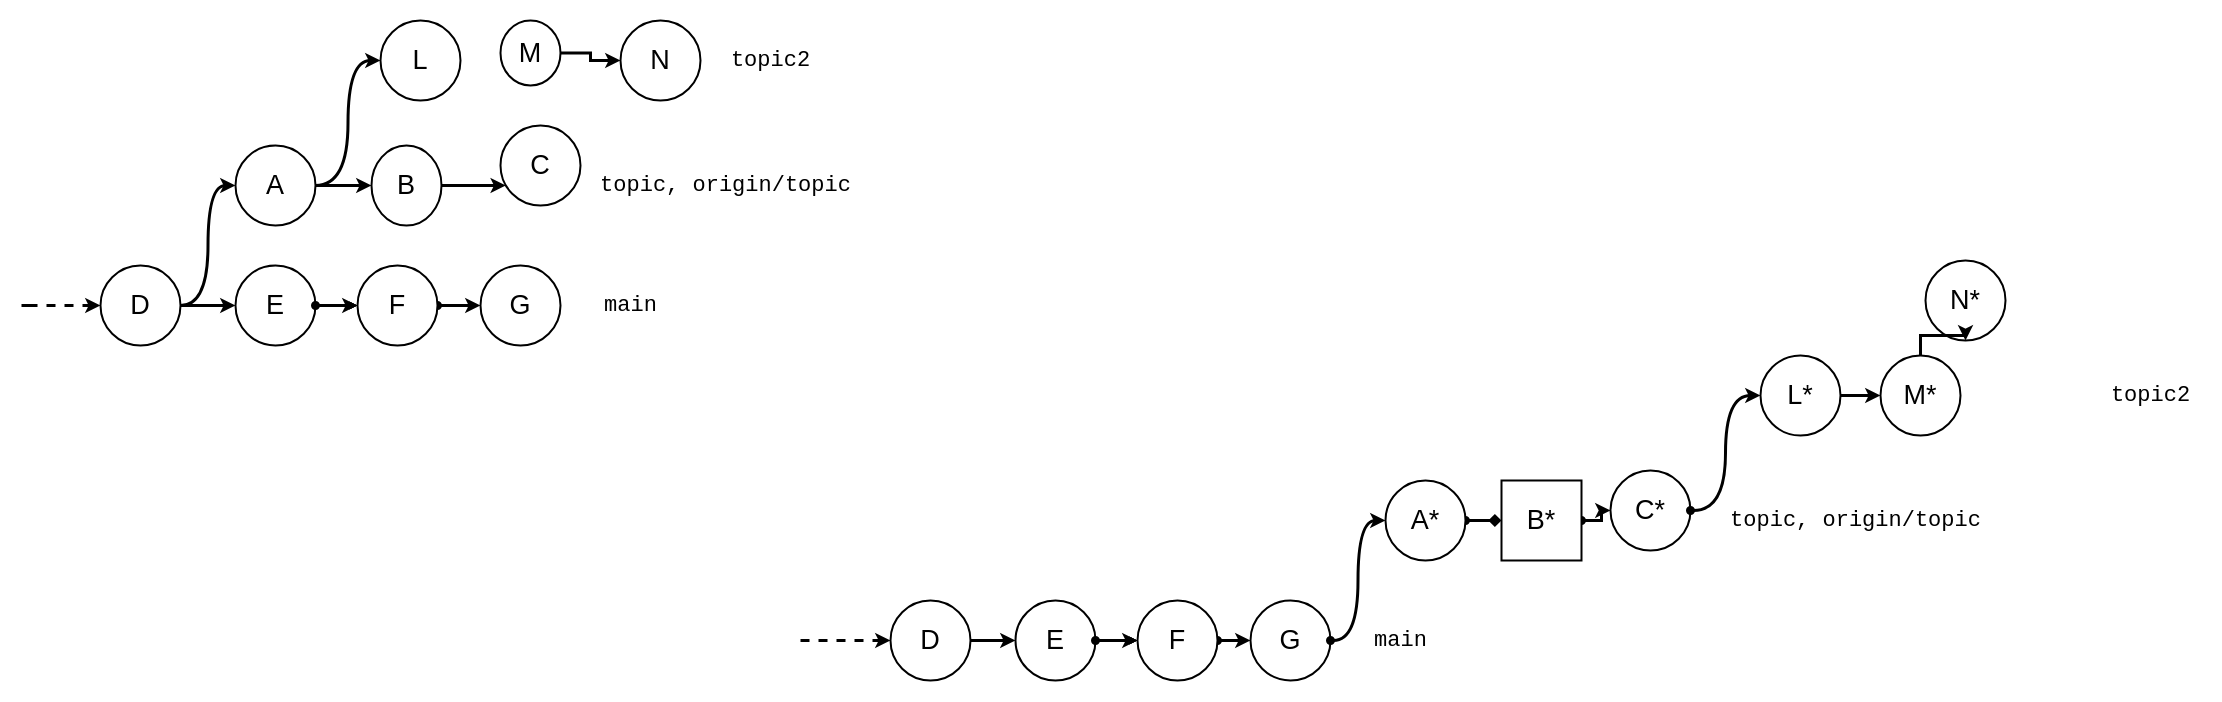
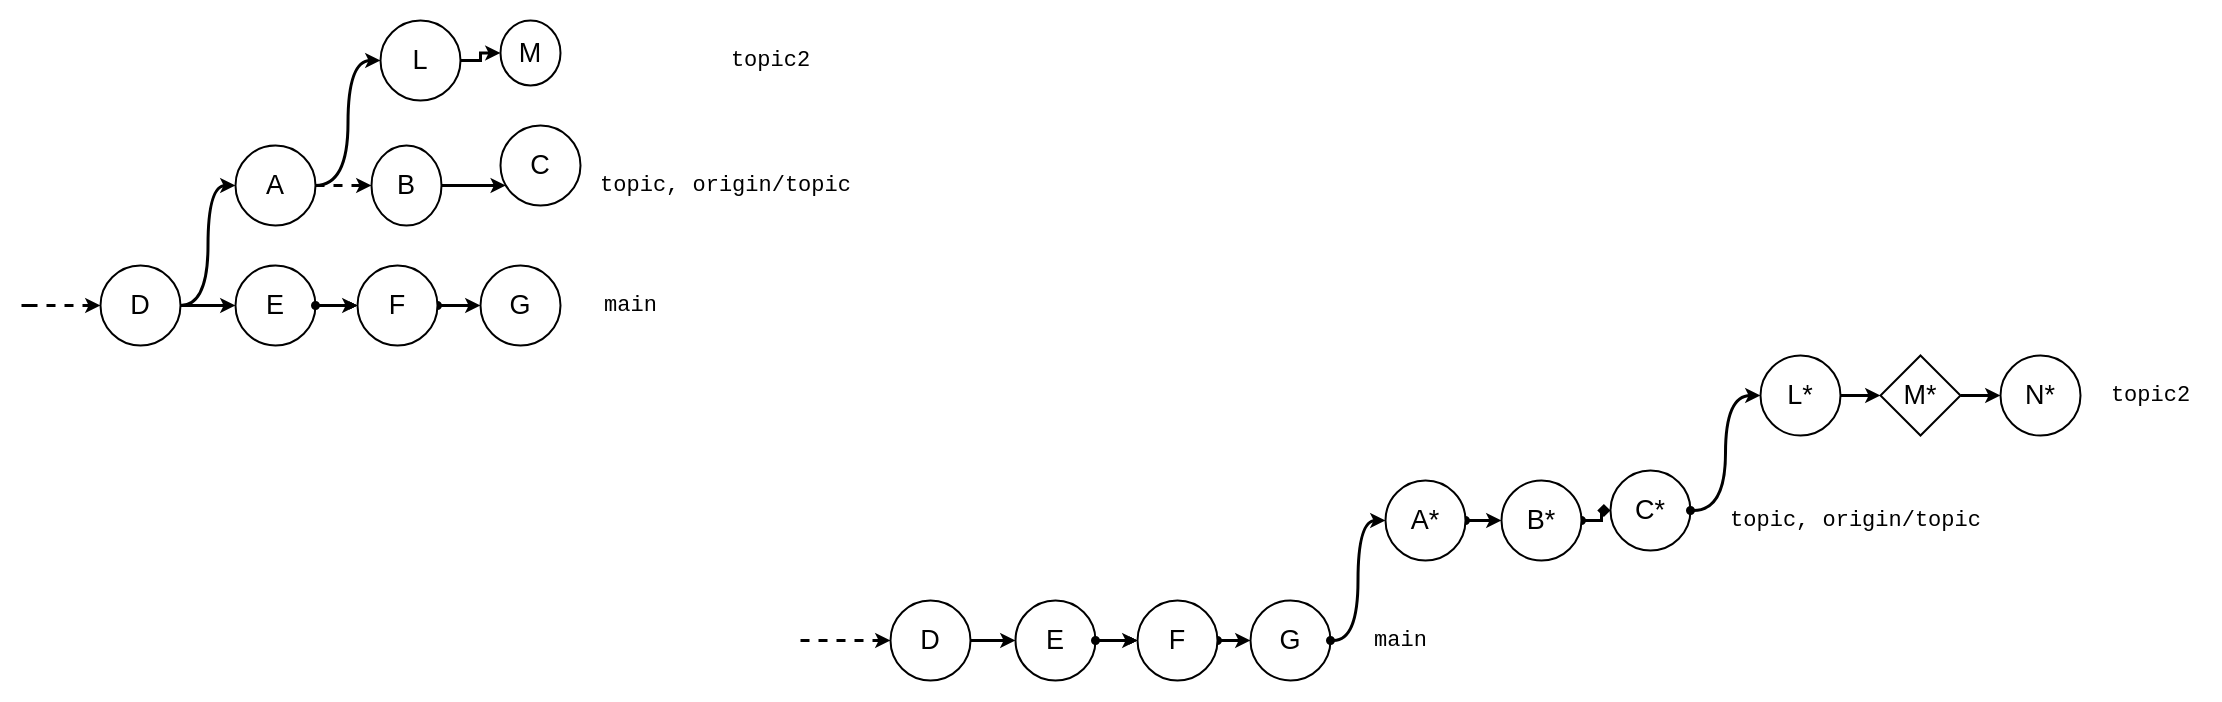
(589, 53) -> none
none -> (479, 61)
(661, 61) -> none
(335, 186) -> (335, 186)
(1966, 301) -> (2041, 396)
(1921, 396) -> (1921, 396)
(1602, 515) -> (1602, 514)
(1488, 521) -> (1489, 521)
(1542, 521) -> (1542, 521)
